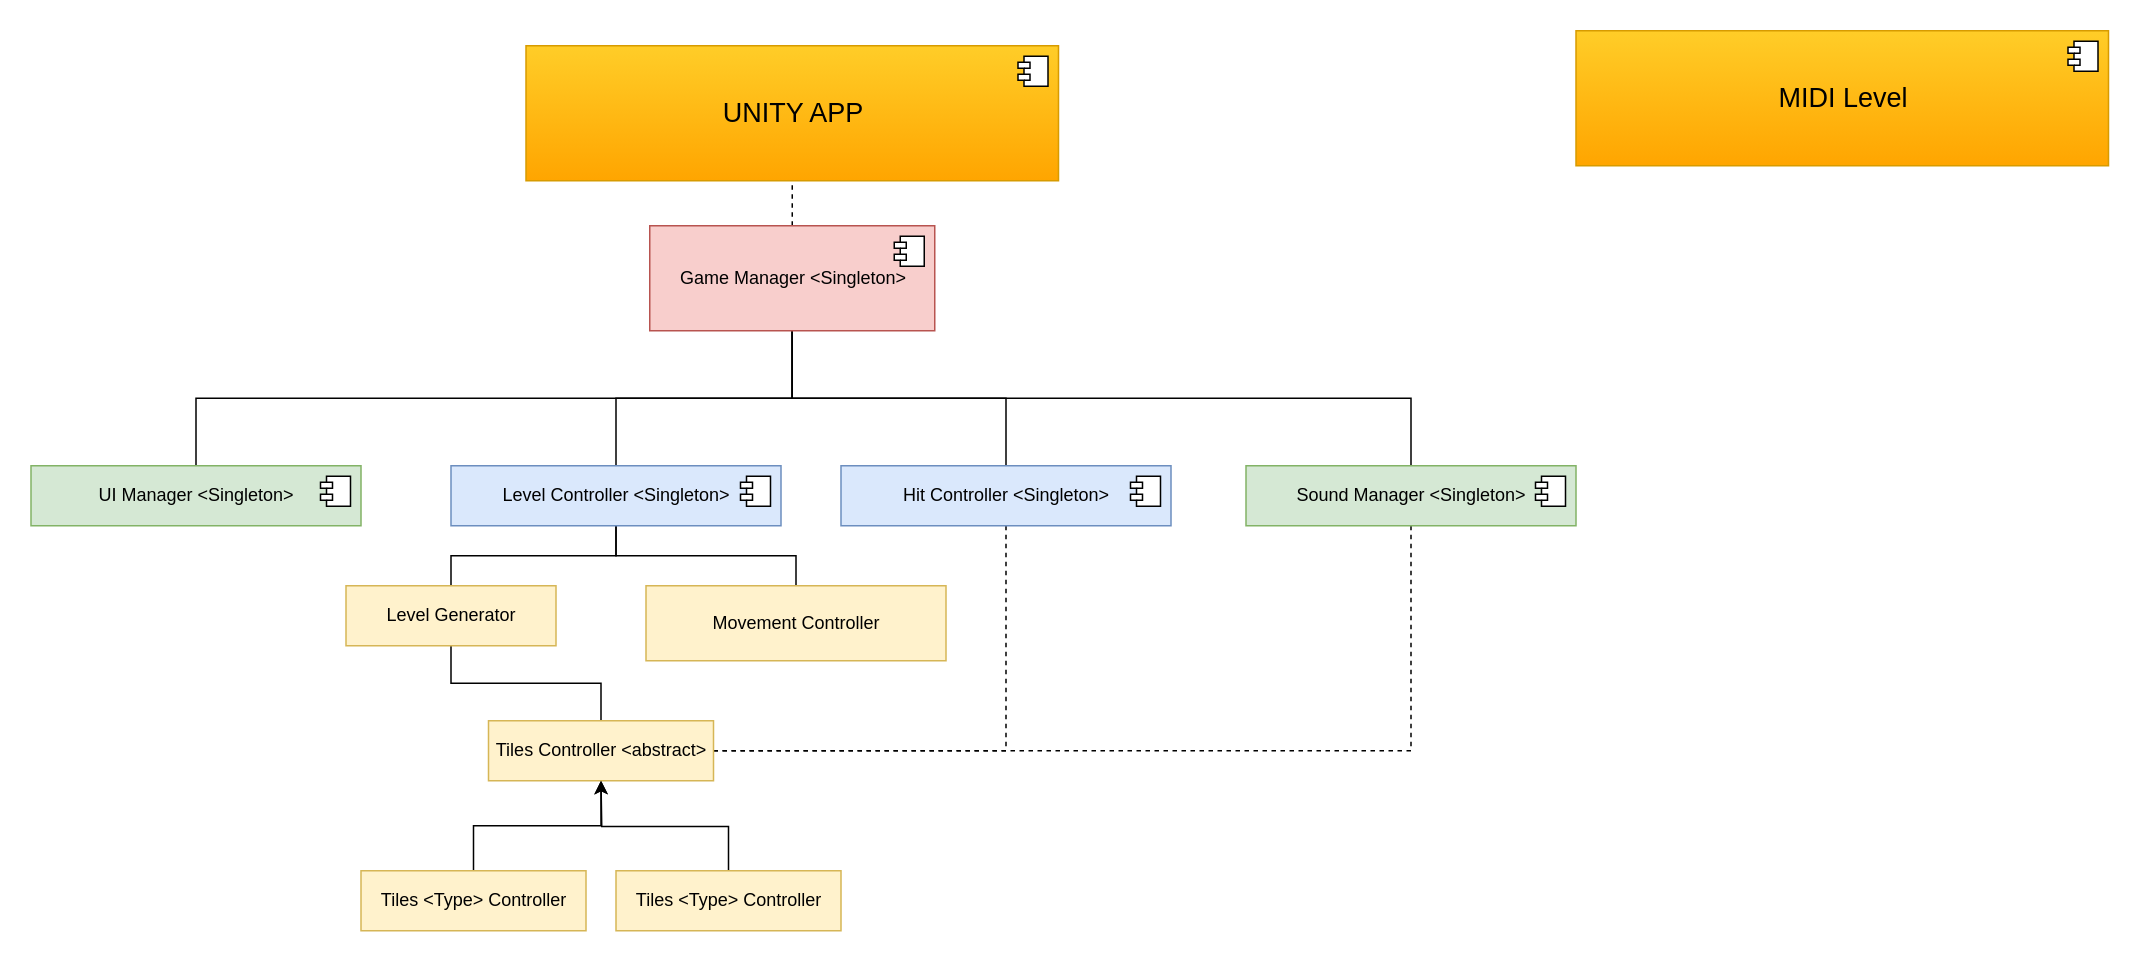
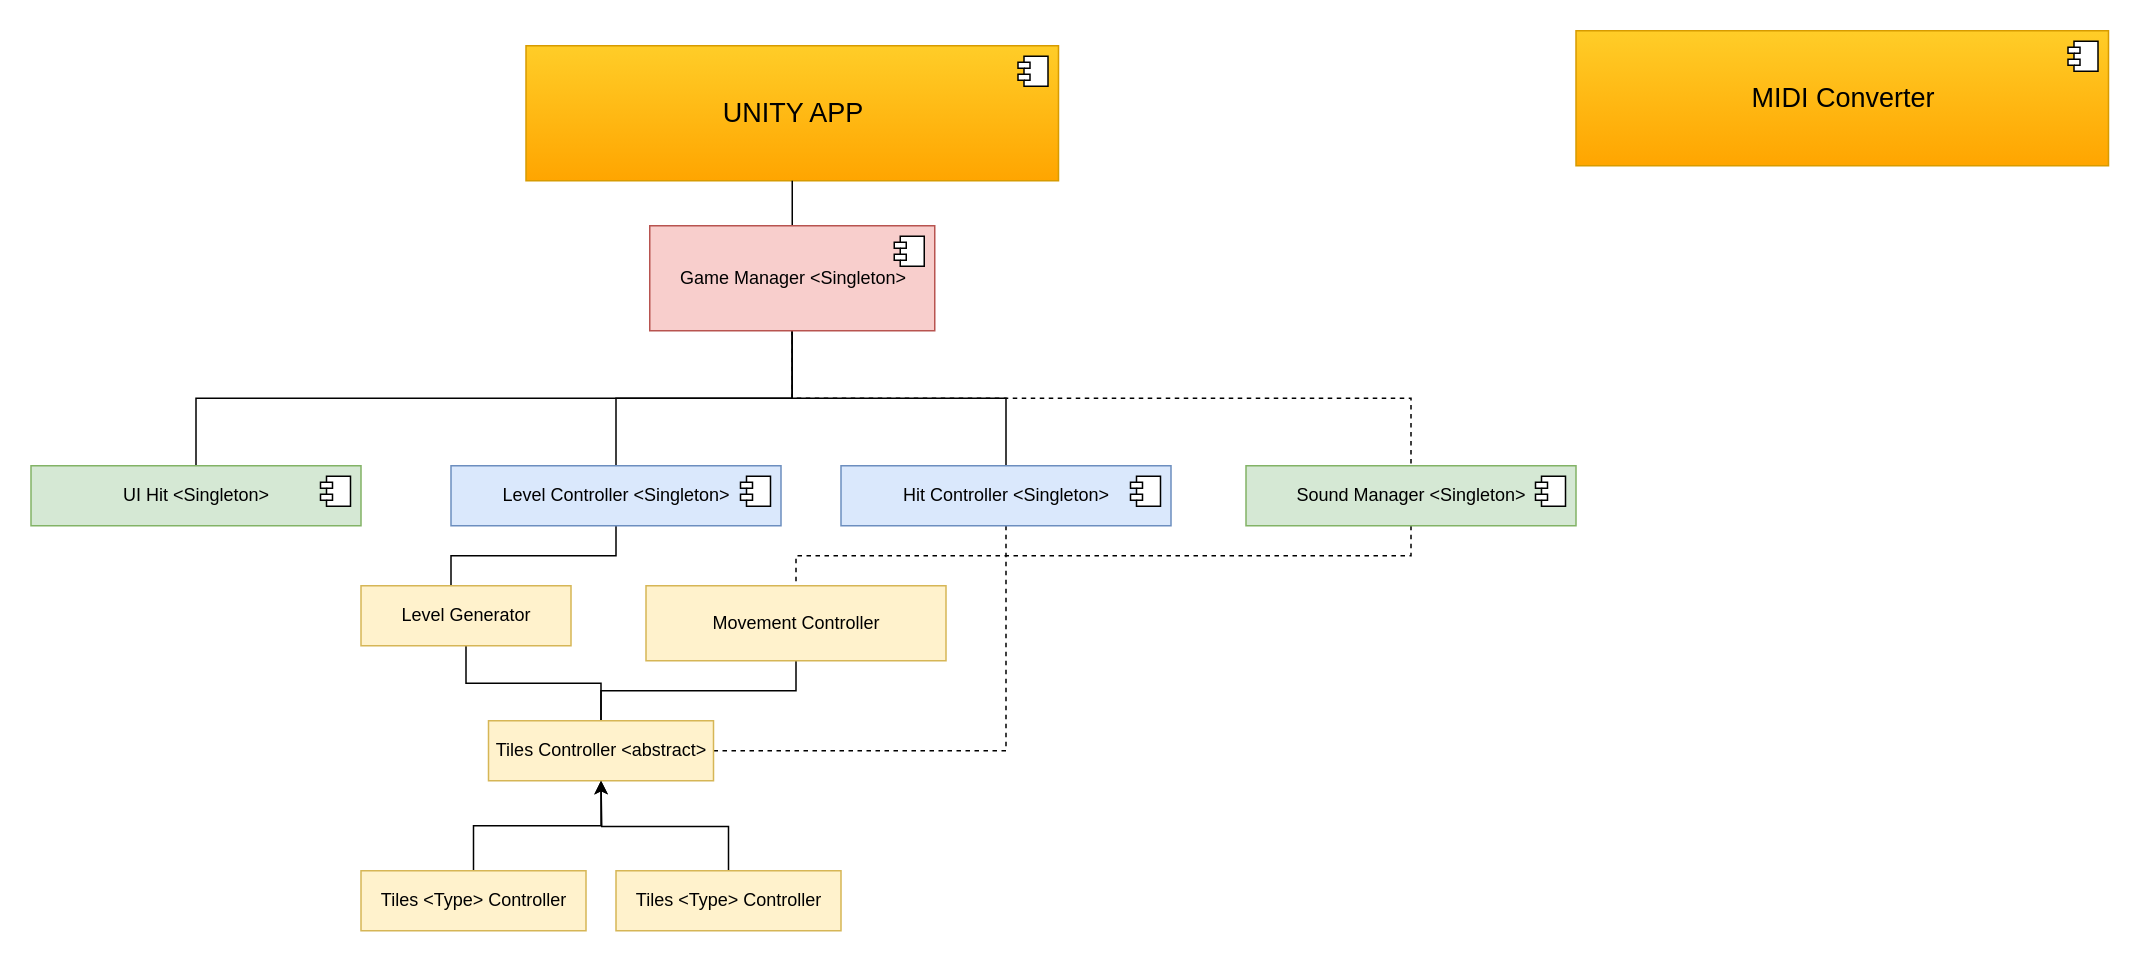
(1844, 98) -> (1844, 98)
(792, 202) -> (792, 202)
(1243, 398) -> (1243, 398)
(197, 496) -> (197, 496)
(704, 556) -> none
(451, 616) -> (466, 616)
none -> (715, 691)
(1309, 751) -> (1106, 556)
